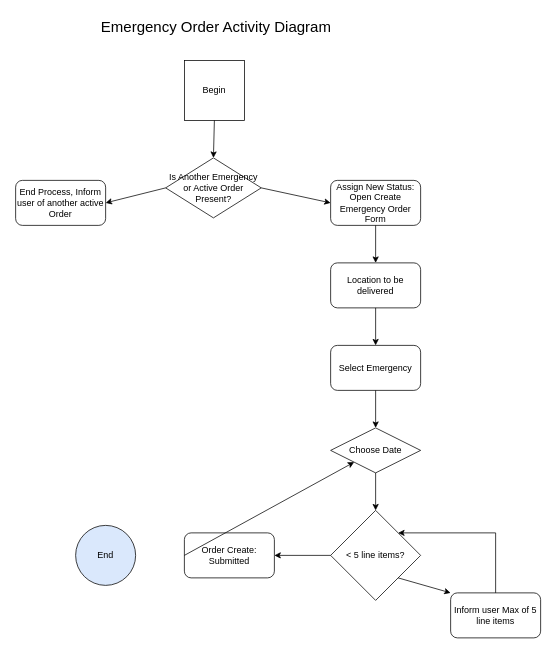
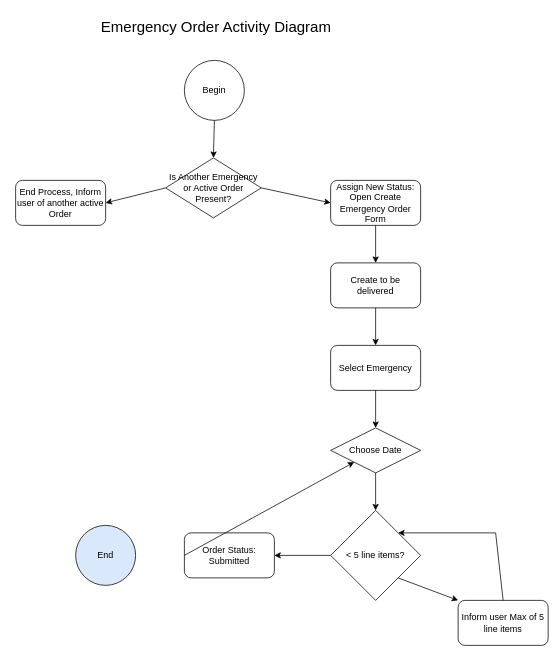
(214, 90) -> (214, 90)
(375, 285) -> (375, 285)
(229, 555) -> (229, 555)
(495, 615) -> (503, 623)
